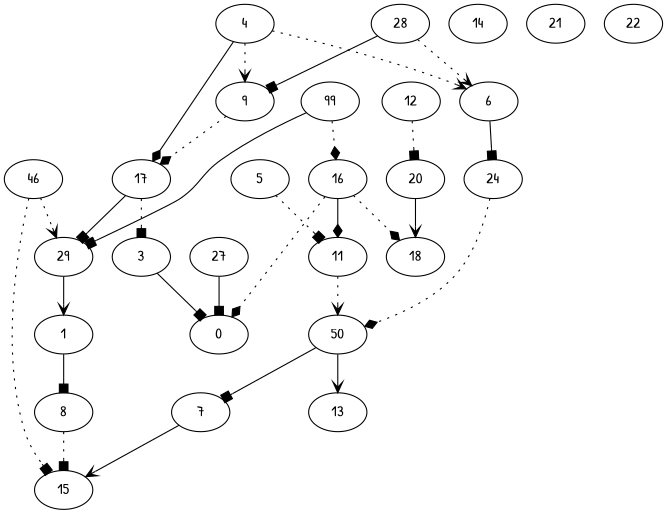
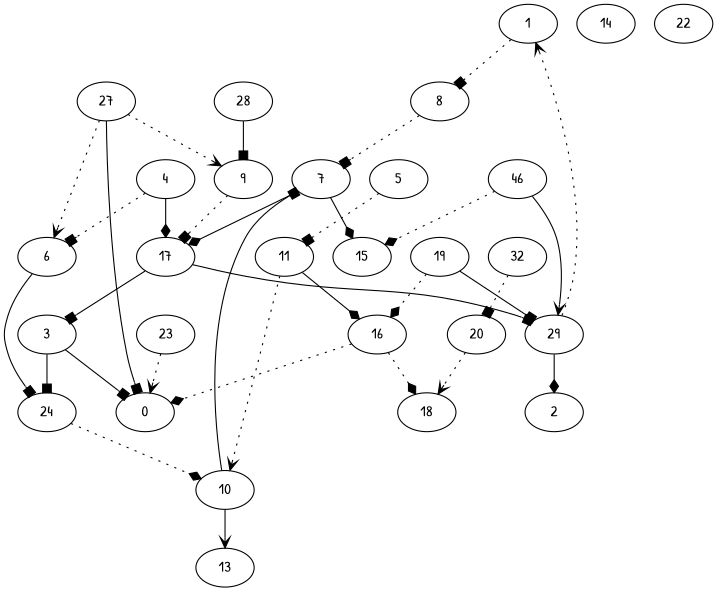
(556, 24) -> none
(365, 55) -> (118, 211)
(245, 57) -> (170, 138)
(441, 59) -> (79, 174)
(330, 101) -> (440, 257)
(411, 101) -> (517, 257)
(199, 136) -> (209, 214)
(141, 211) -> (109, 294)
(338, 212) -> (329, 294)
(47, 213) -> (559, 247)
(415, 213) -> (455, 369)
none -> (249, 215)
(64, 290) -> (573, 183)
(12, 333) -> (446, 215)
none -> (166, 335)
(338, 335) -> (225, 490)
none -> (47, 368)
(64, 368) -> (488, 59)
none -> (554, 412)
(64, 446) -> (385, 137)
(137, 448) -> (338, 212)
